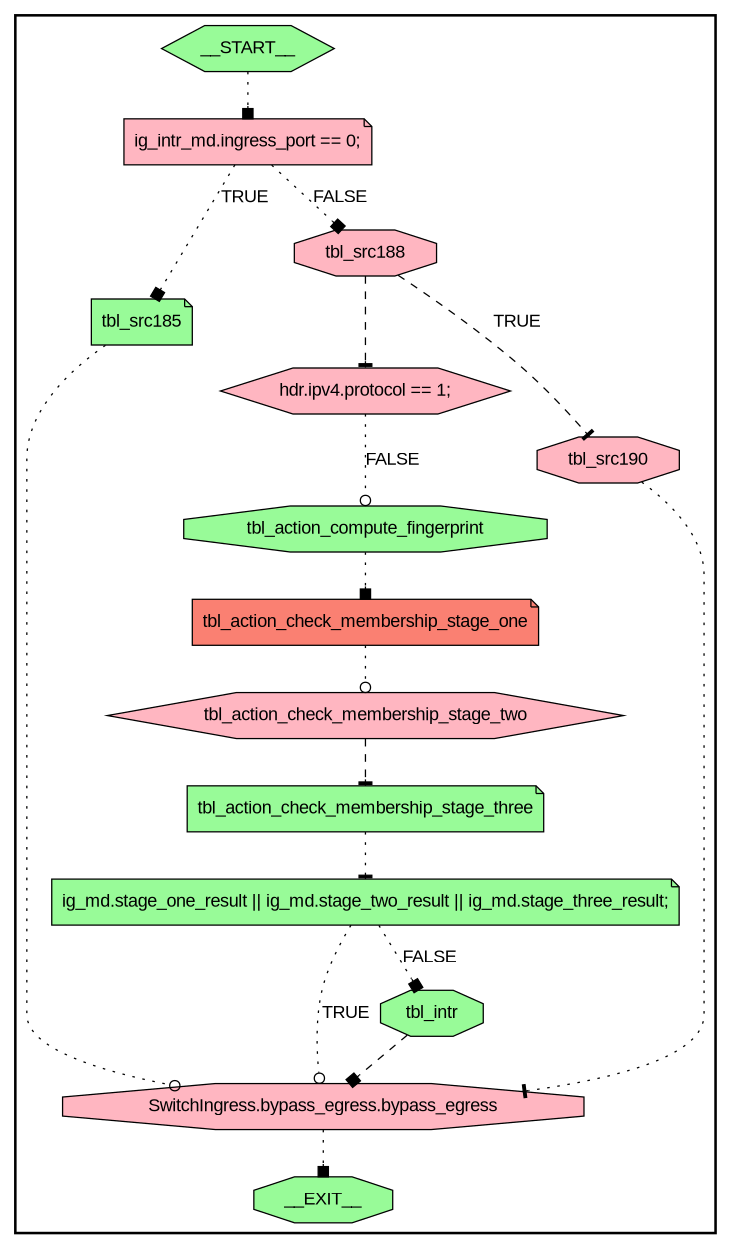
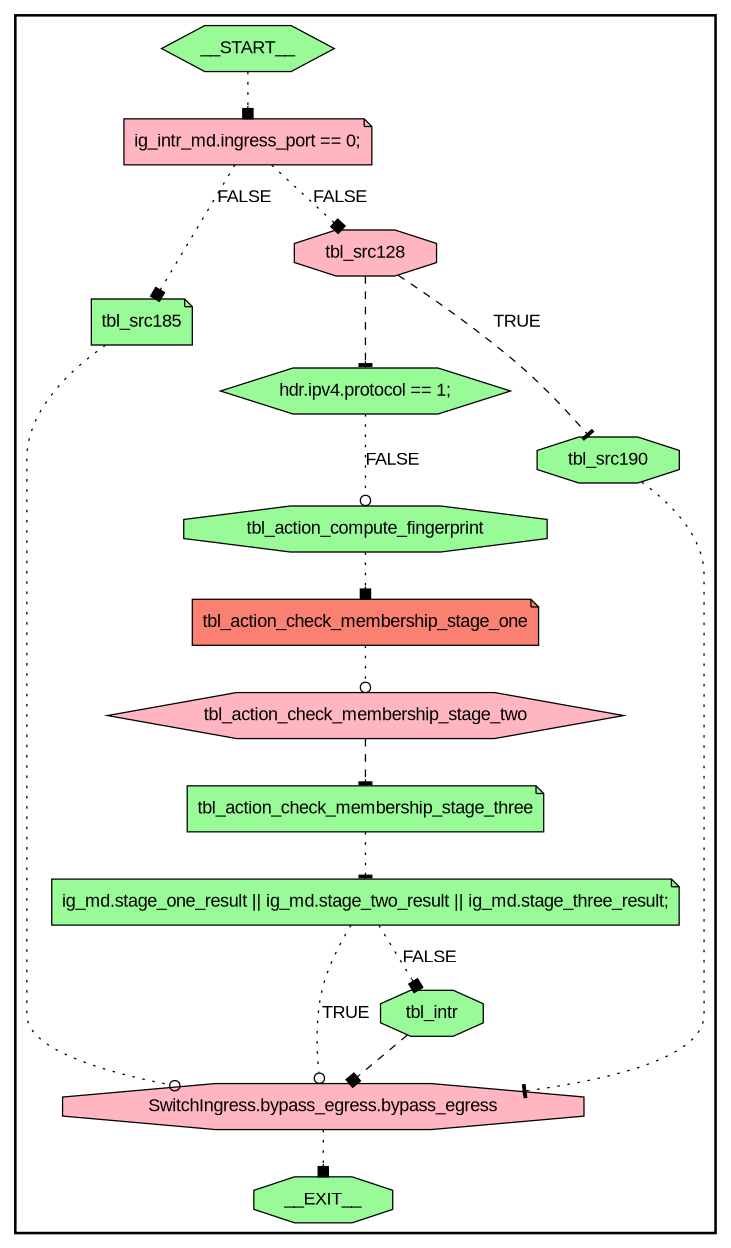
(245, 197) -> (245, 197)
(365, 253) -> (365, 253)
(365, 391) -> (365, 391)
(608, 460) -> (608, 460)
